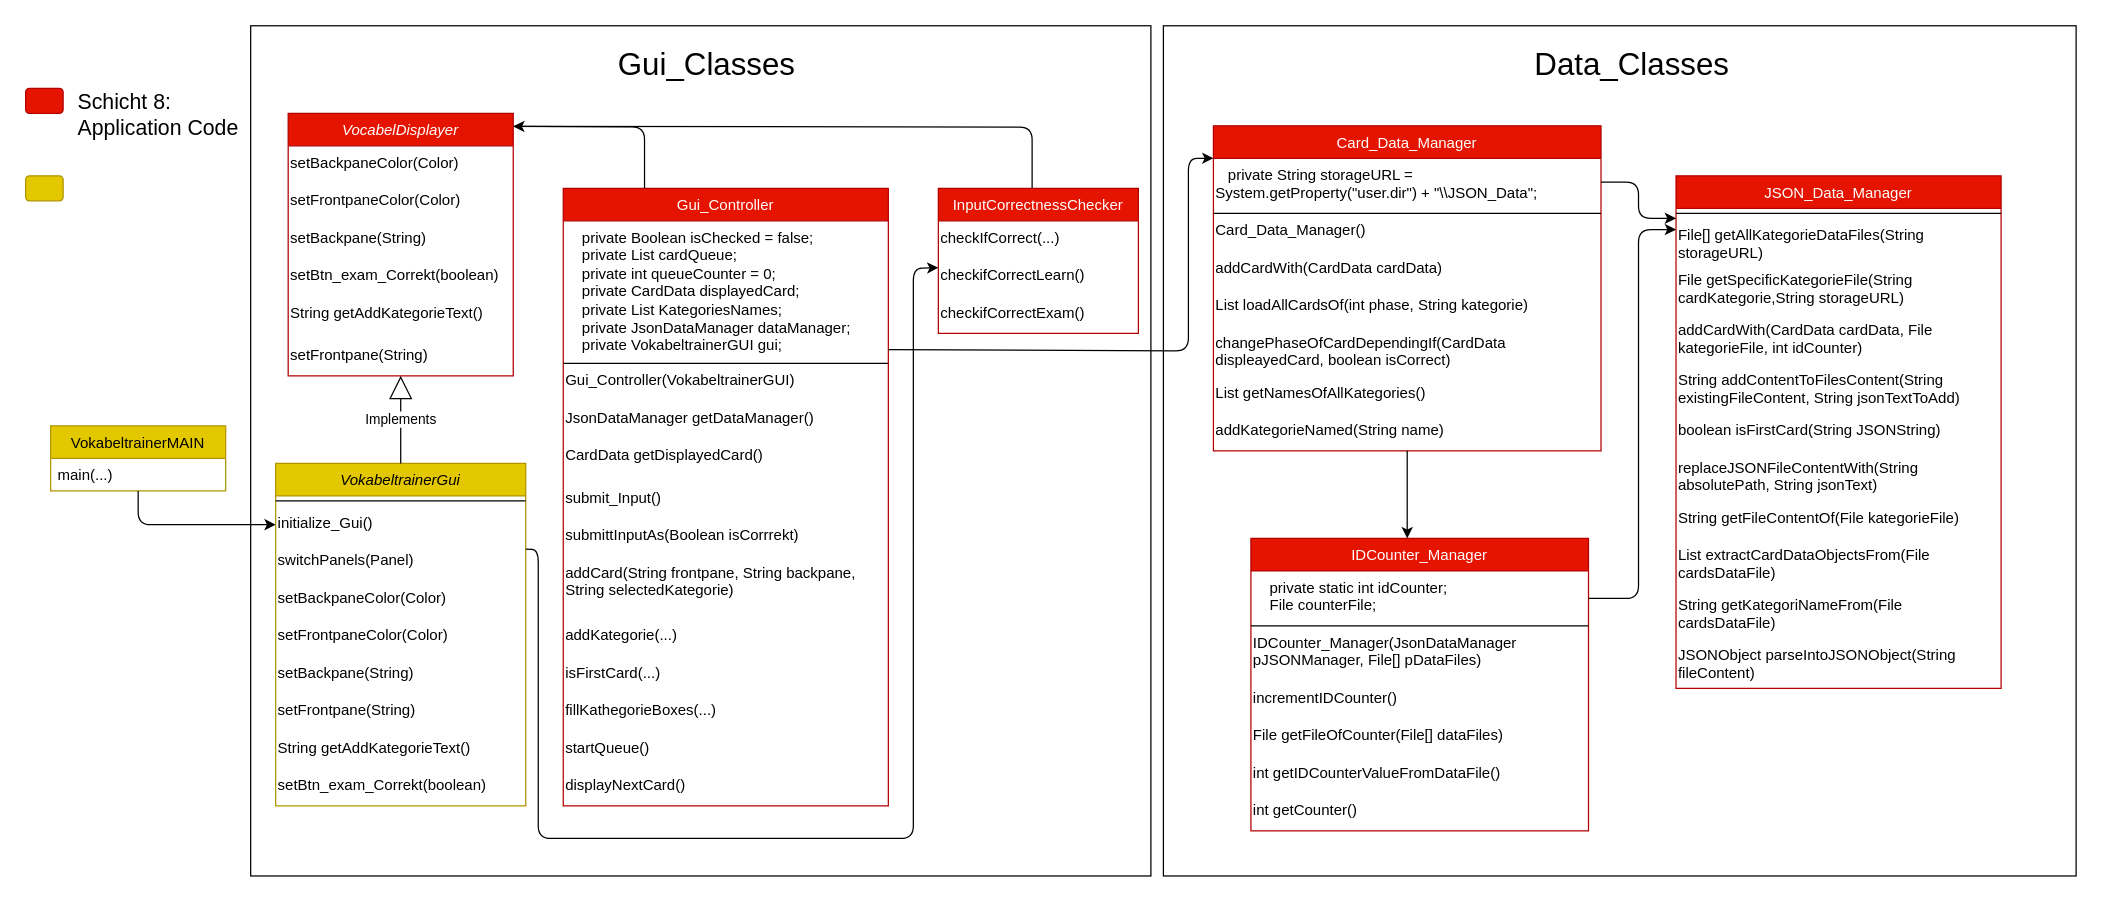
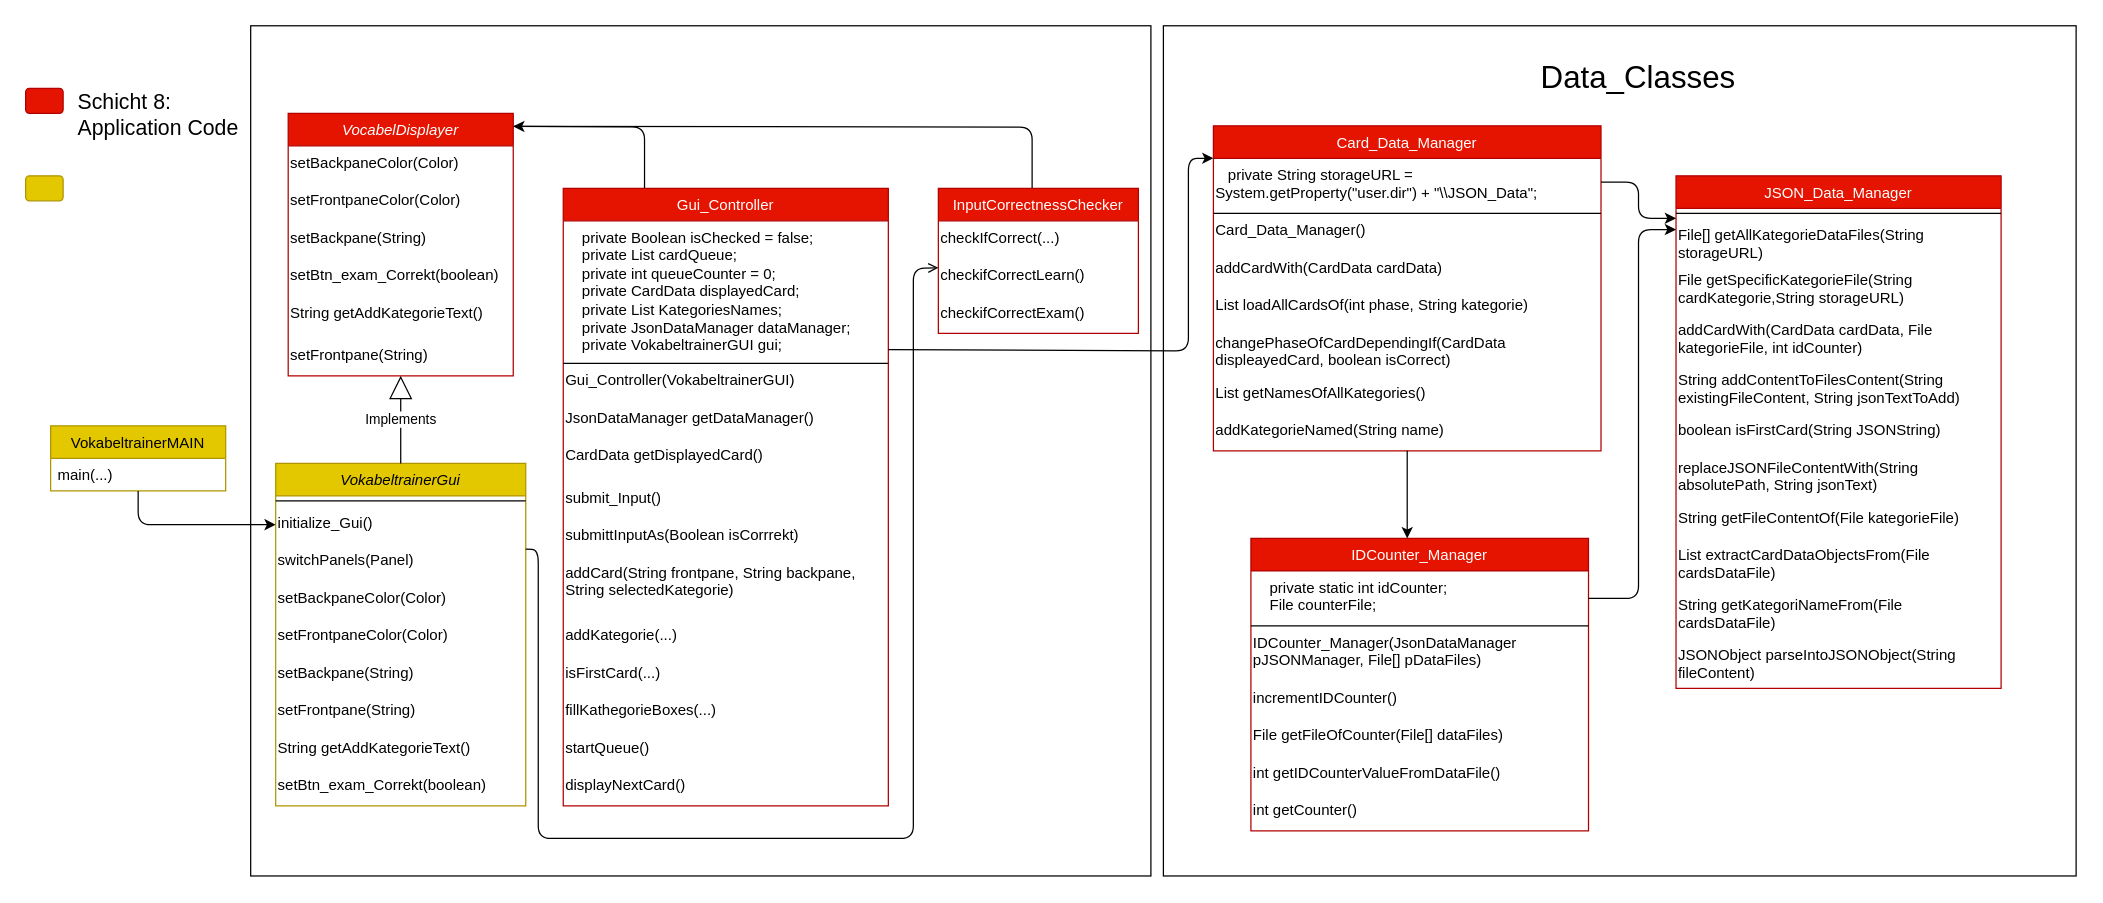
(707, 63) -> none
(1632, 63) -> (1638, 76)
(920, 268) -> (927, 268)
